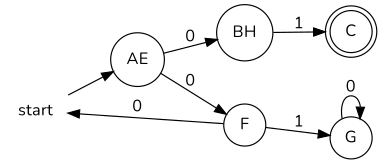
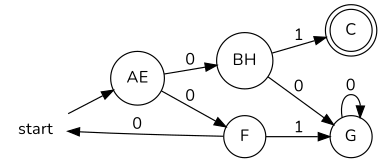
none -> (296, 97)
